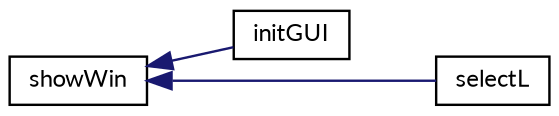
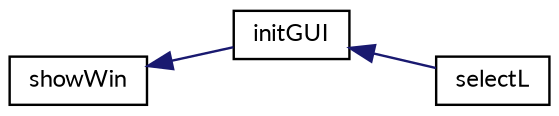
(304, 81) -> (405, 61)
